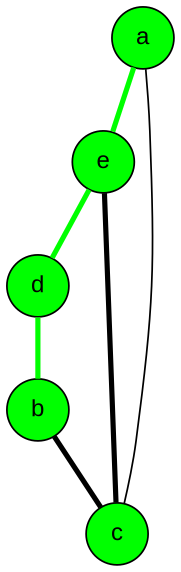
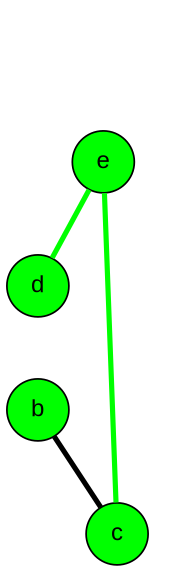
(143, 38) -> none
(38, 348) -> none
(110, 348) -> (110, 348)
